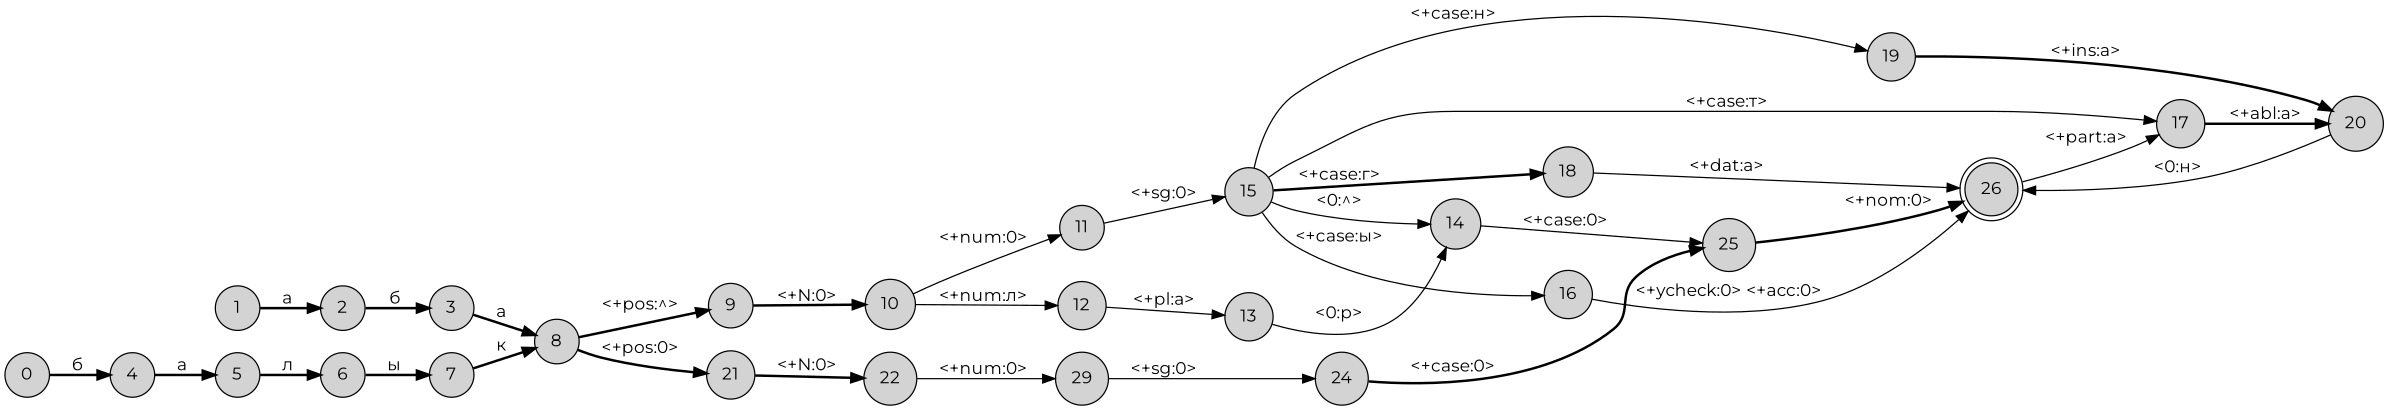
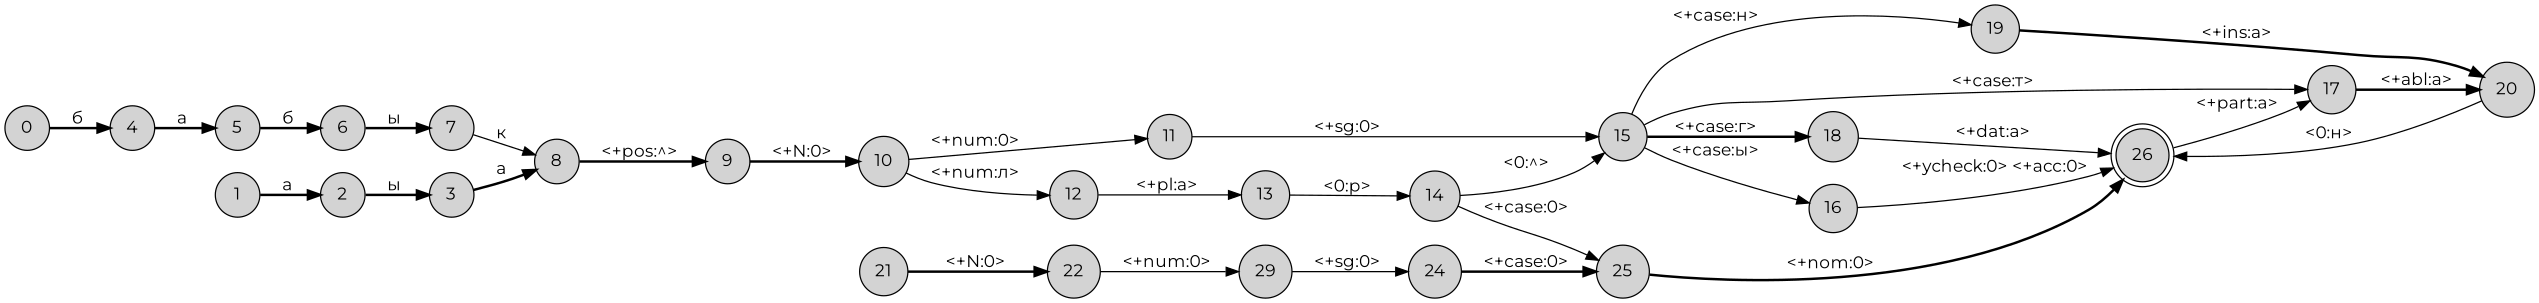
(1344, 219) -> (1530, 186)
(397, 299) -> (397, 186)
(498, 360) -> (498, 143)
(635, 365) -> none
(290, 366) -> (290, 119)
